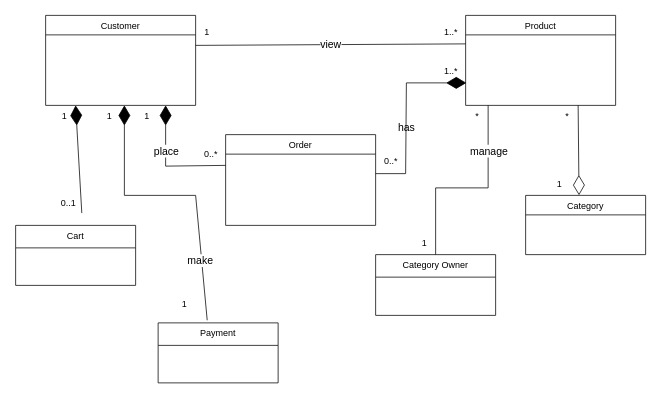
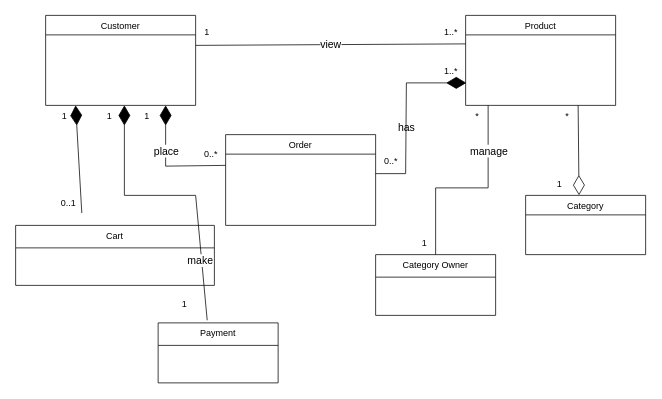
(75, 255) -> (115, 255)
